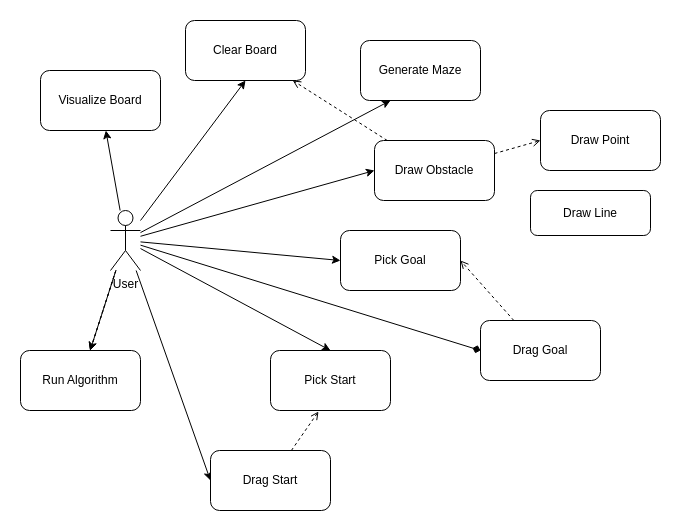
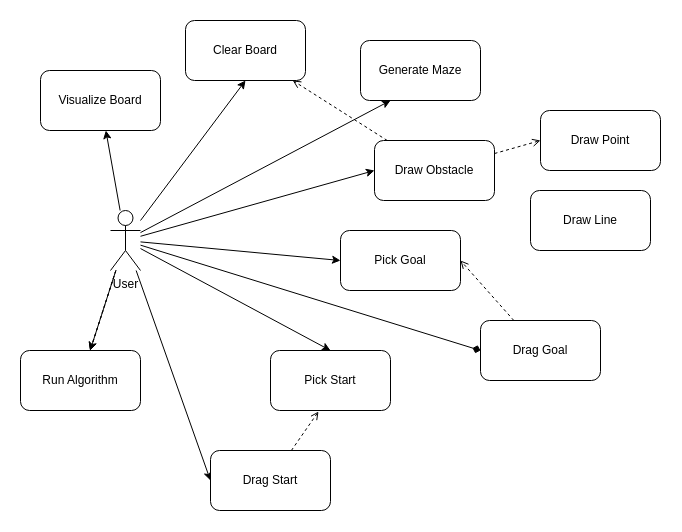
(591, 213) -> (591, 221)
